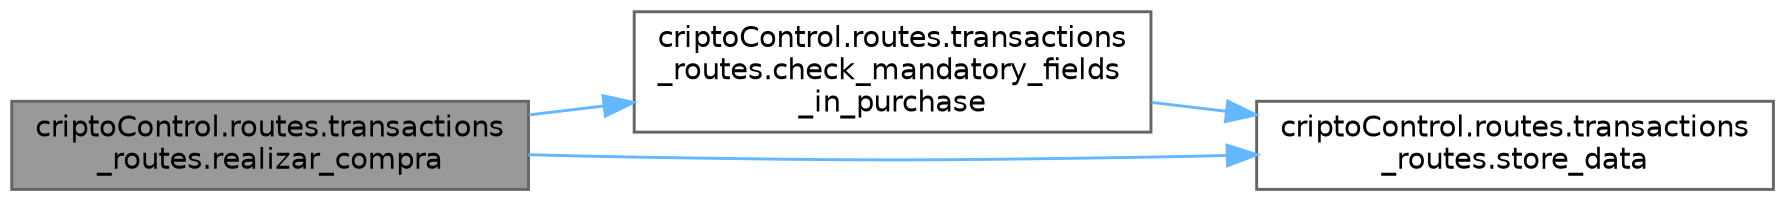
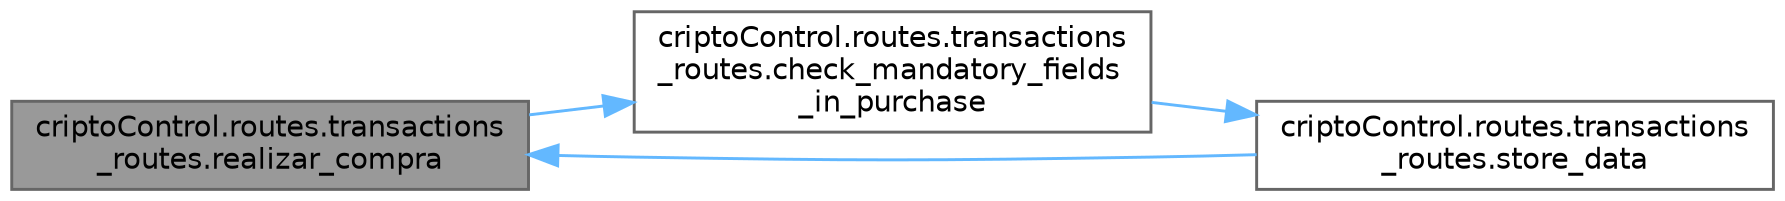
(878, 160) -> (908, 160)
